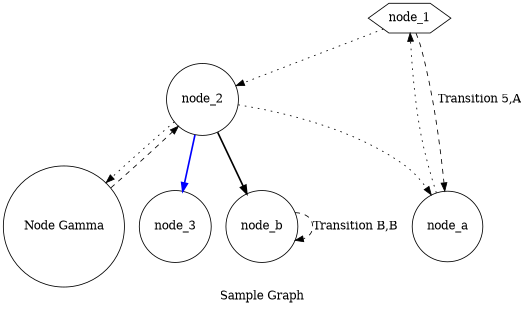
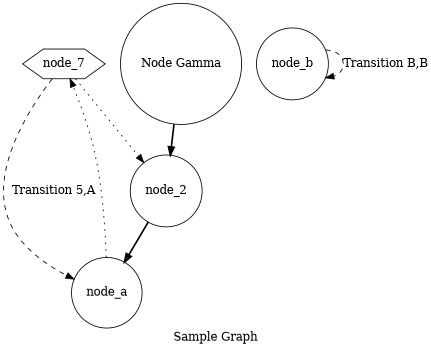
(410, 18) -> (64, 64)
(340, 131) -> (139, 238)
(143, 149) -> none
(230, 159) -> none
(142, 160) -> (173, 135)
(175, 226) -> none
